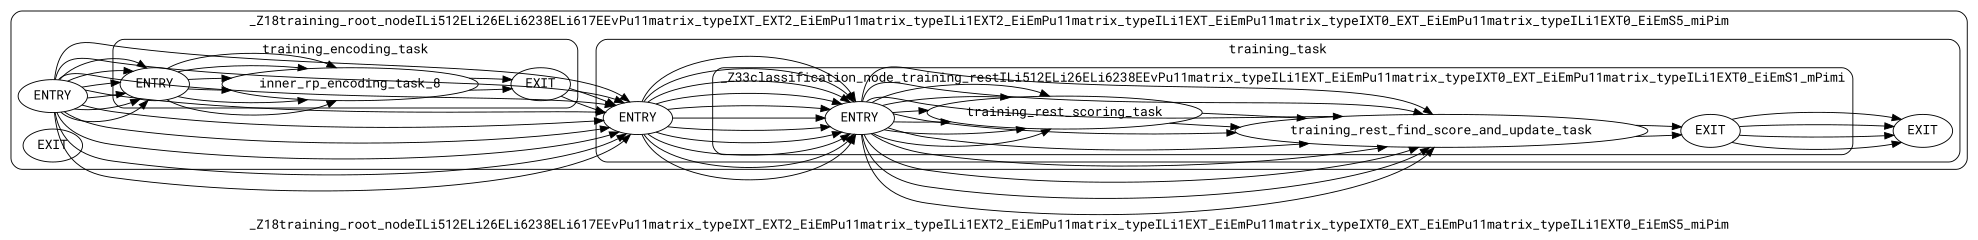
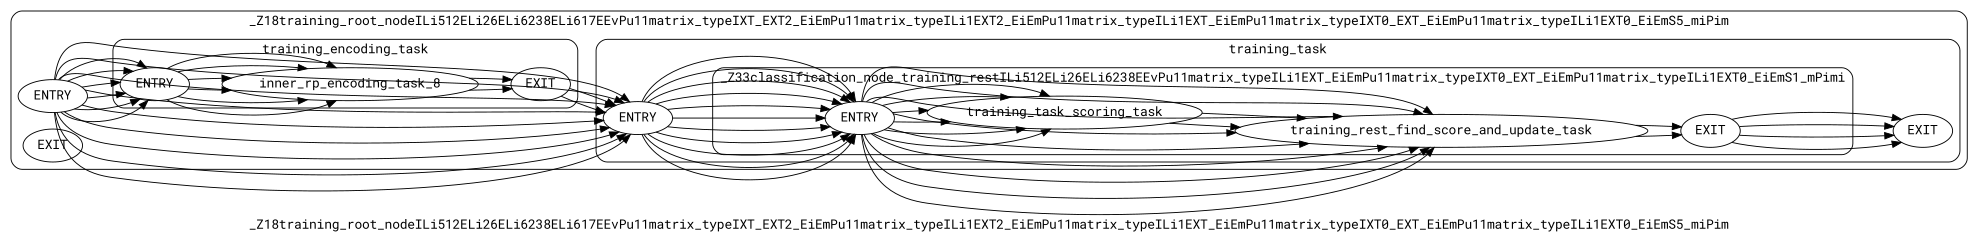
(1065, 113) -> (1065, 113)
